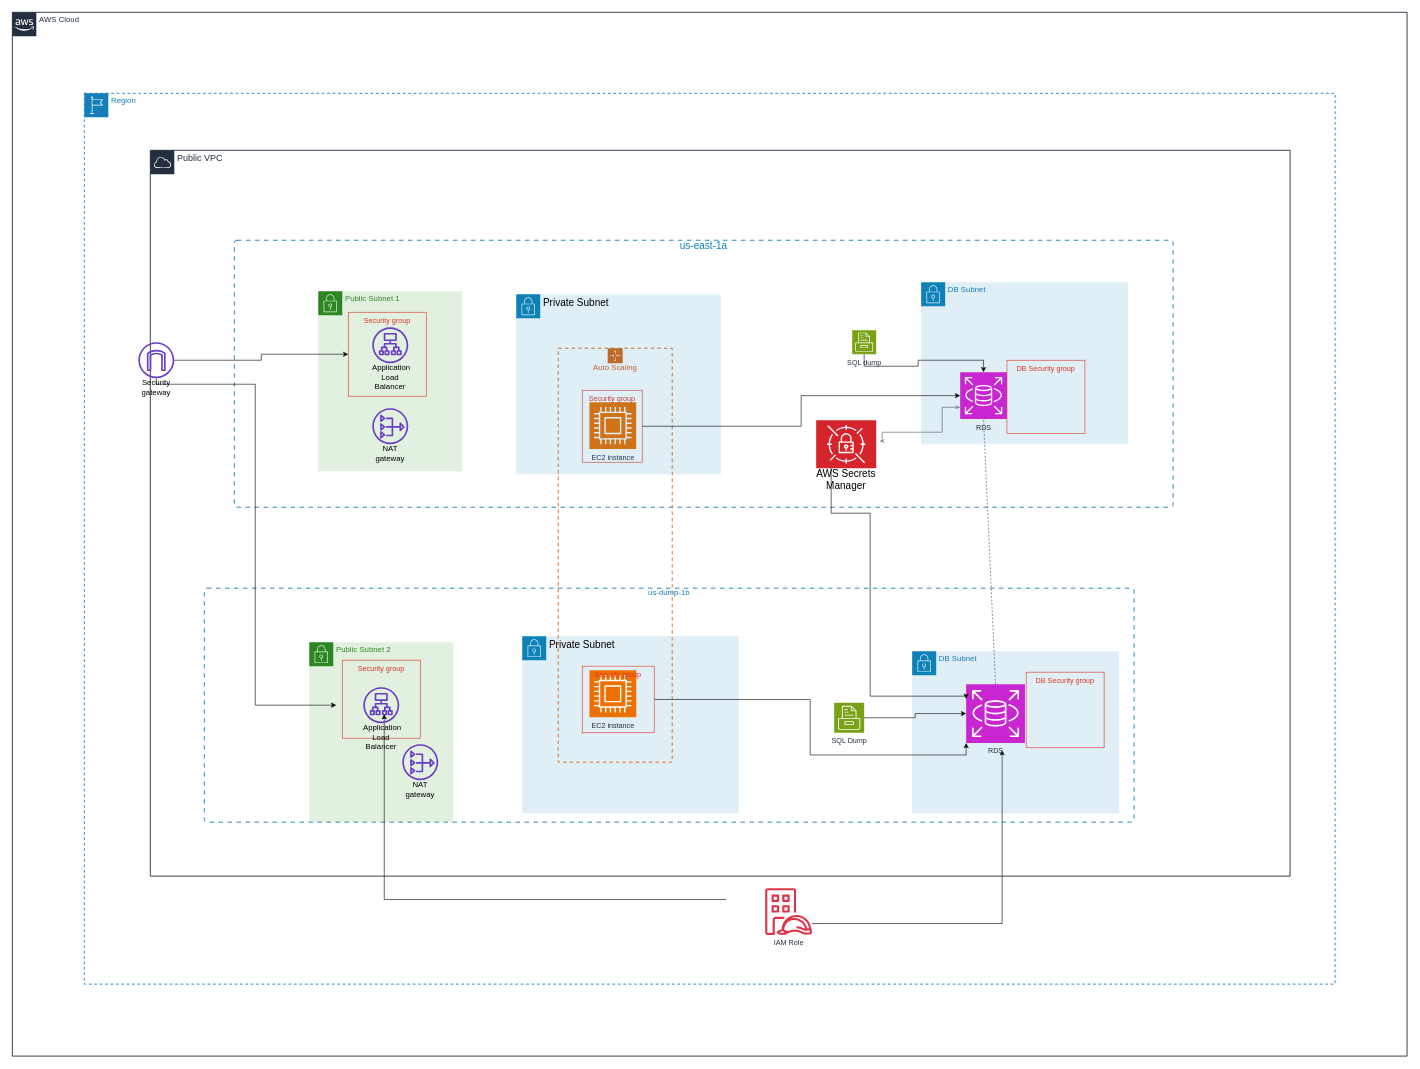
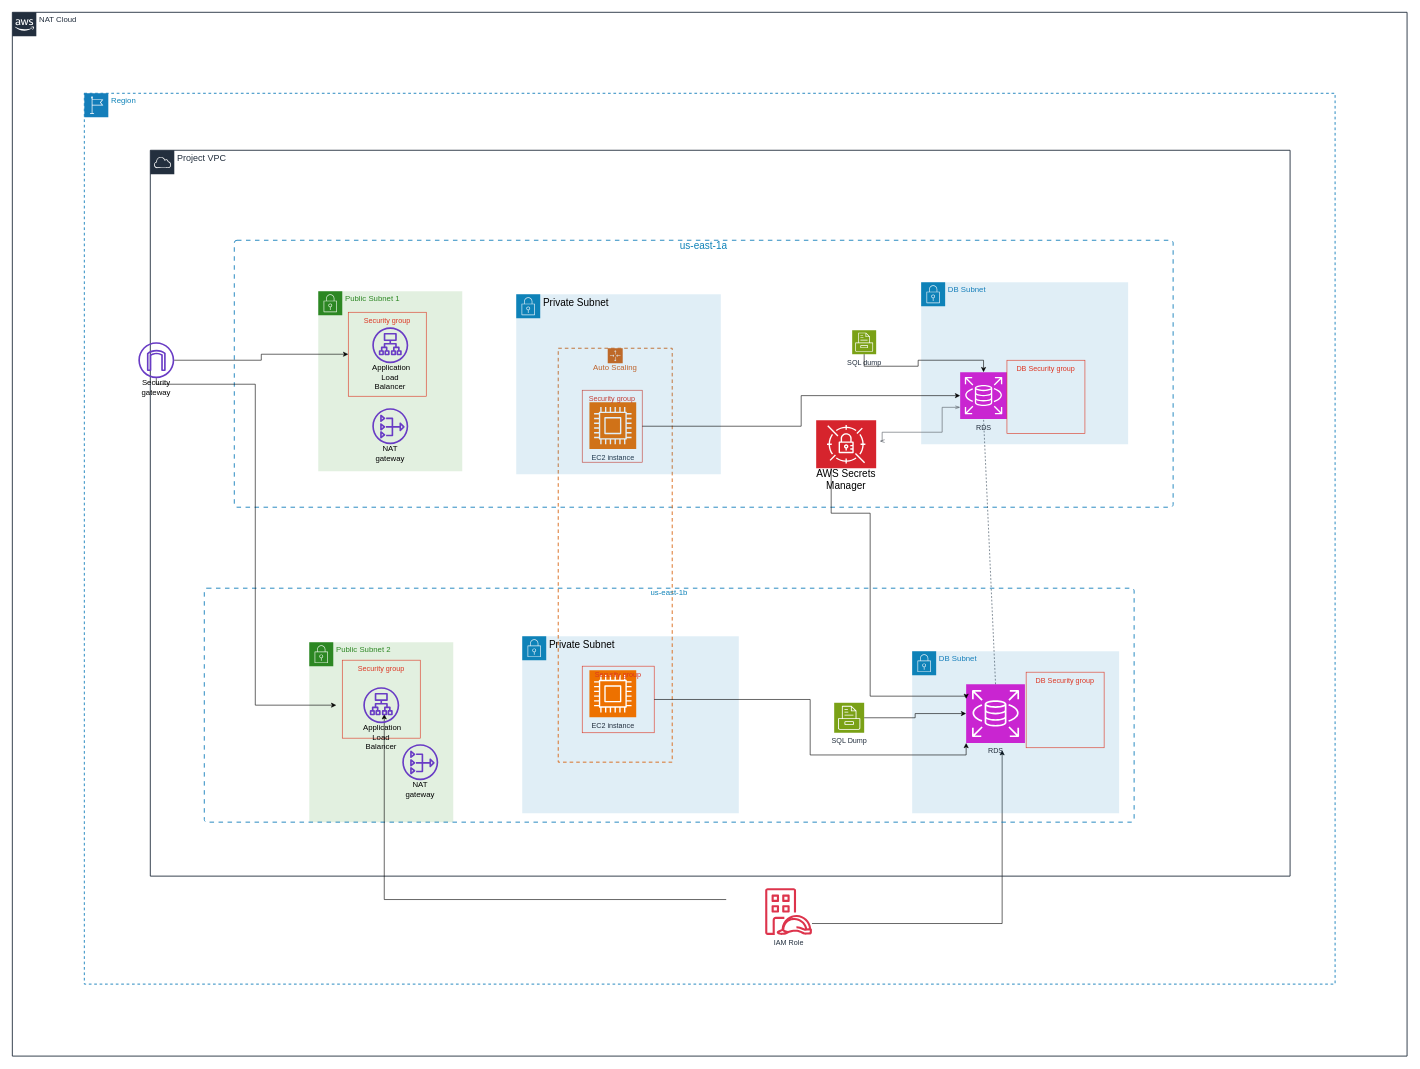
(57, 20) -> (57, 20)
(200, 159) -> (205, 159)
(669, 593) -> (669, 593)
